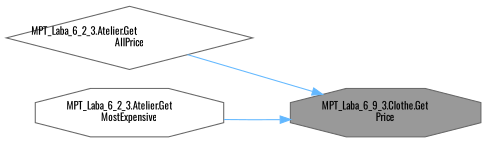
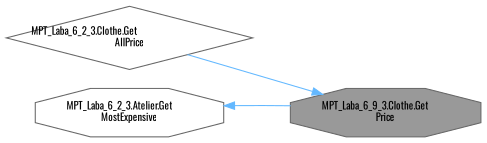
(129, 38) -> (129, 38)
(252, 120) -> (263, 106)
